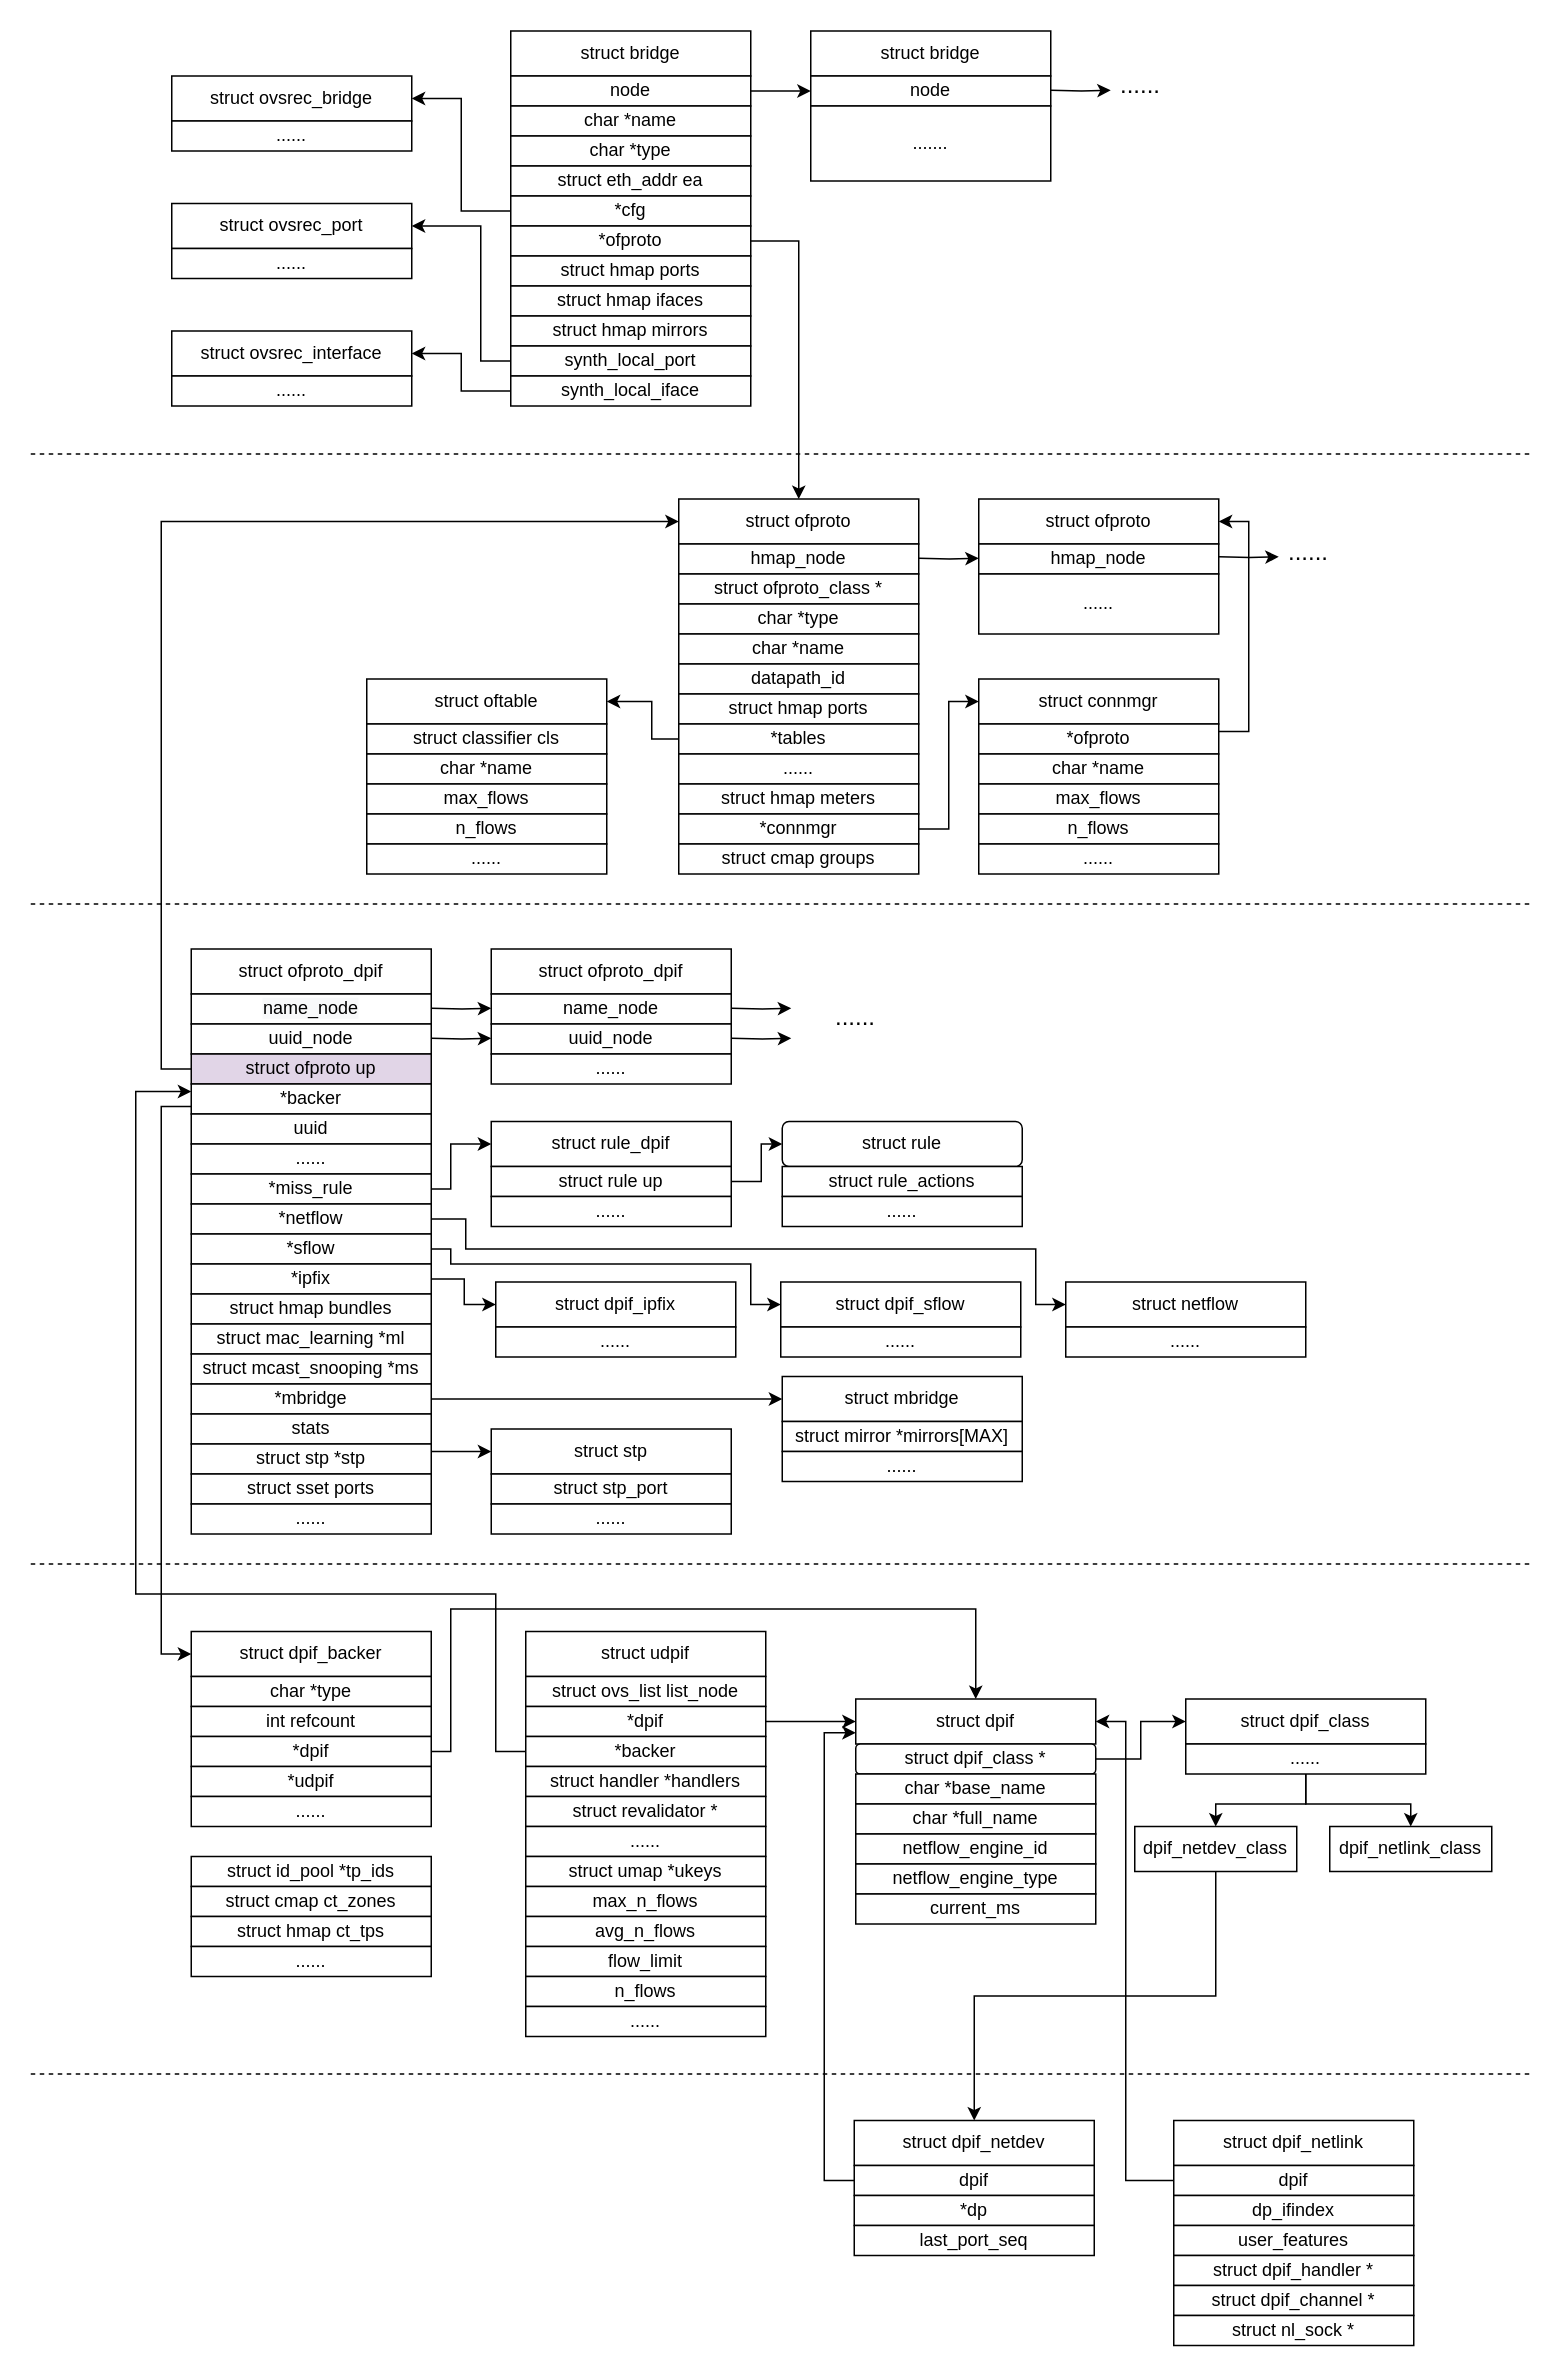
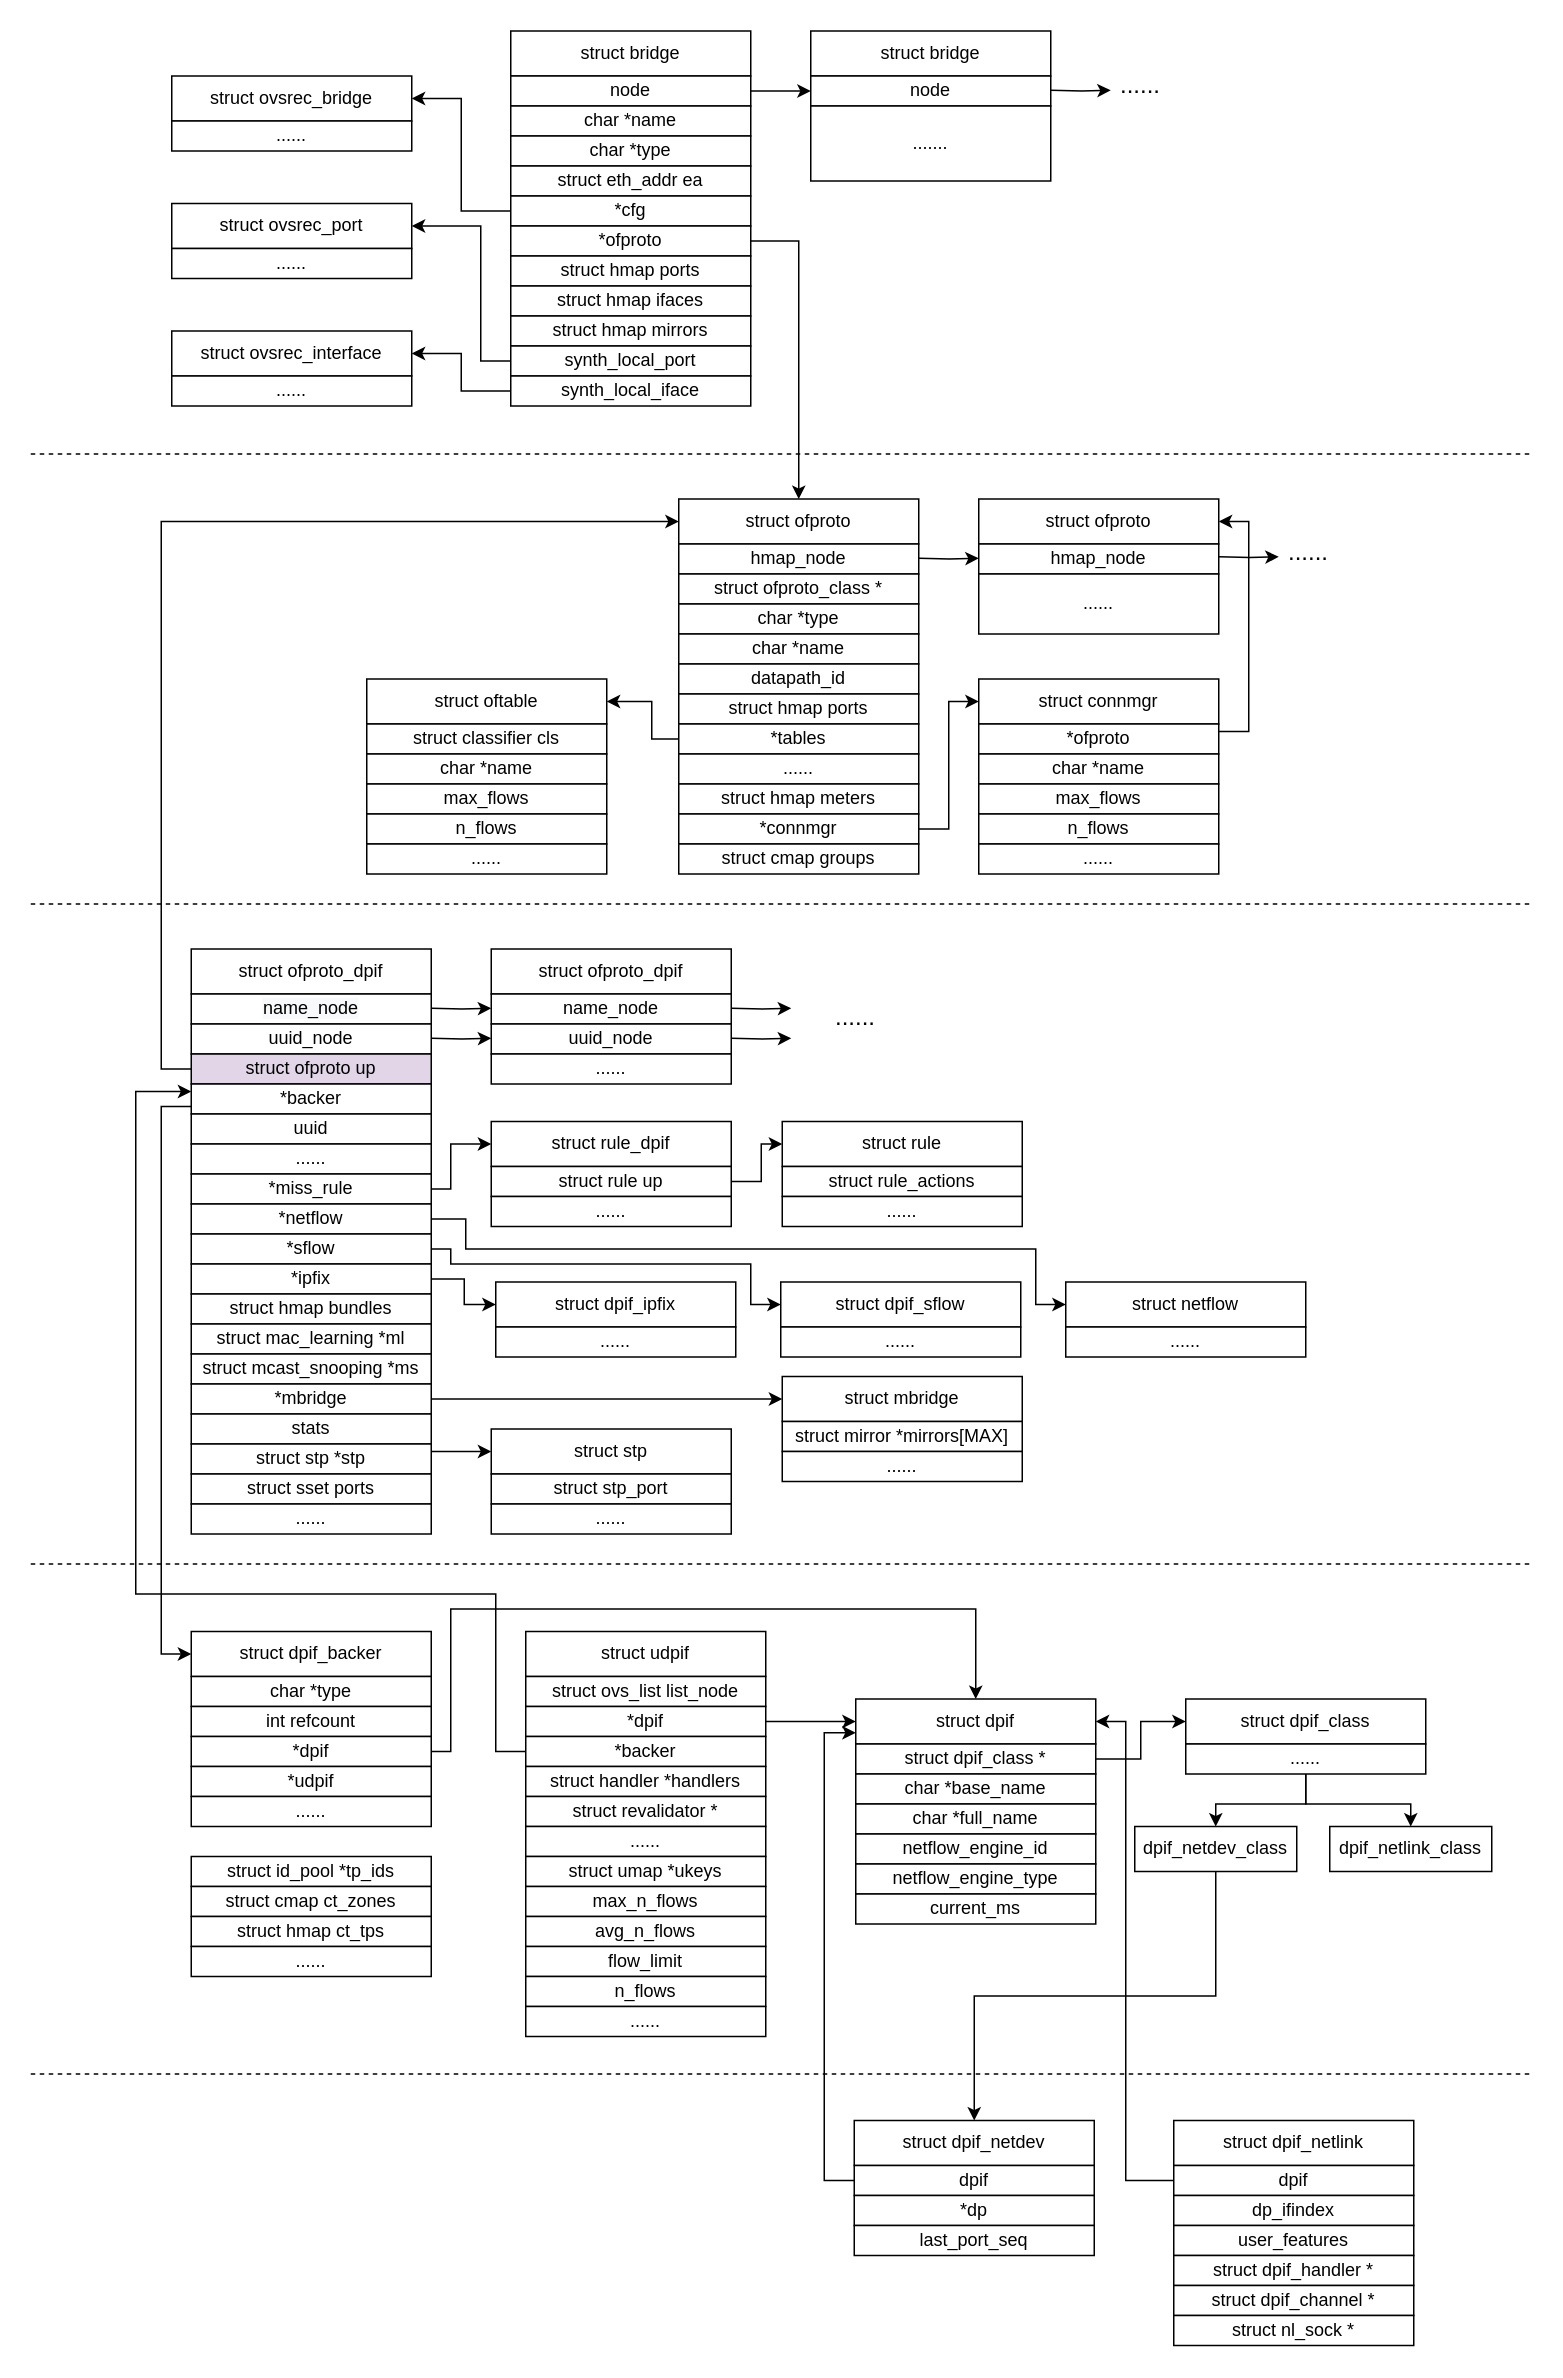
(902, 1144) -> (902, 1144)
(976, 1759) -> (976, 1759)
